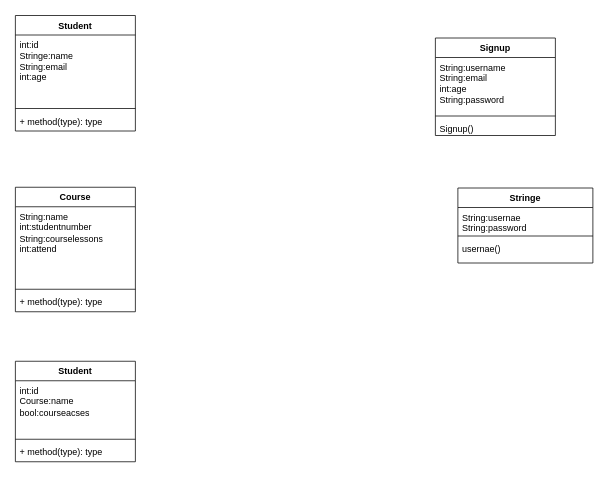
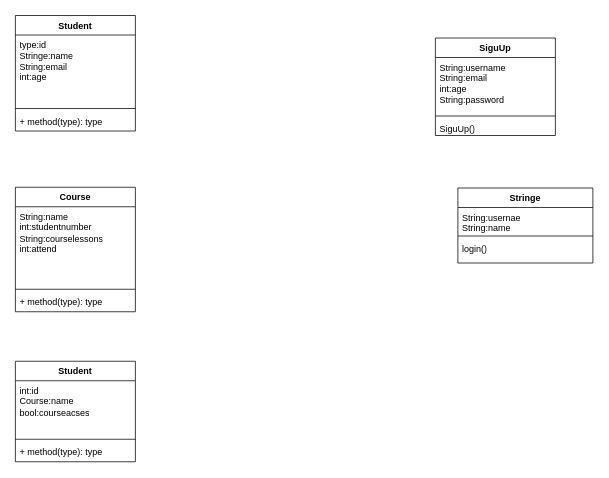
(495, 49) -> (495, 49)
(48, 62) -> (48, 62)
(459, 130) -> (459, 130)
(498, 223) -> (495, 223)
(485, 250) -> (478, 250)
